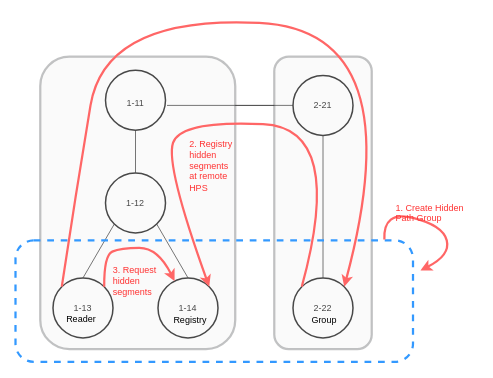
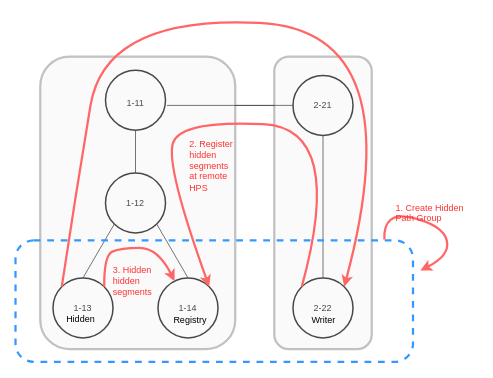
(214, 166) -> (214, 166)
(136, 281) -> (133, 281)
(81, 319) -> (80, 319)
(324, 320) -> (326, 320)
